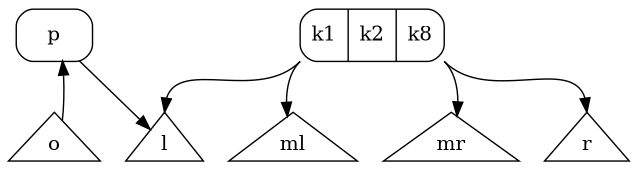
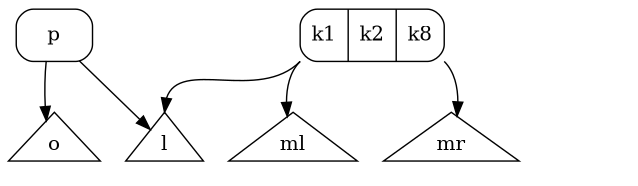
(64, 98) -> (45, 84)
(587, 145) -> none
